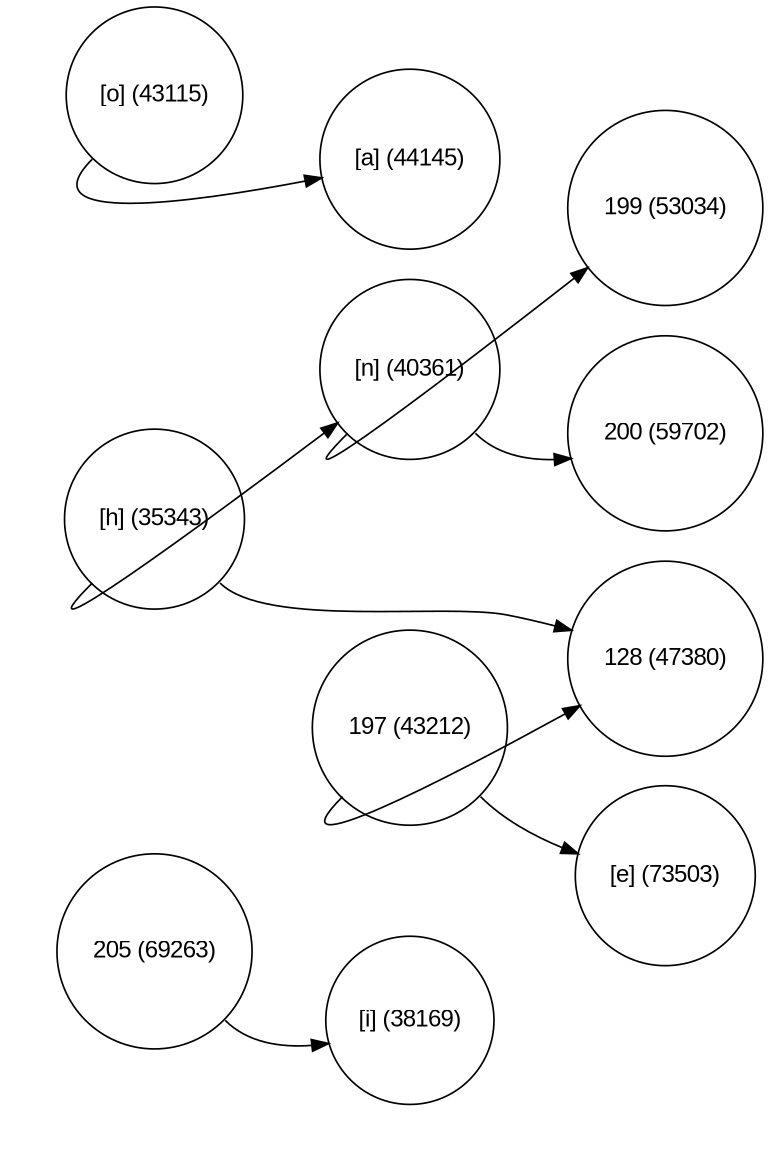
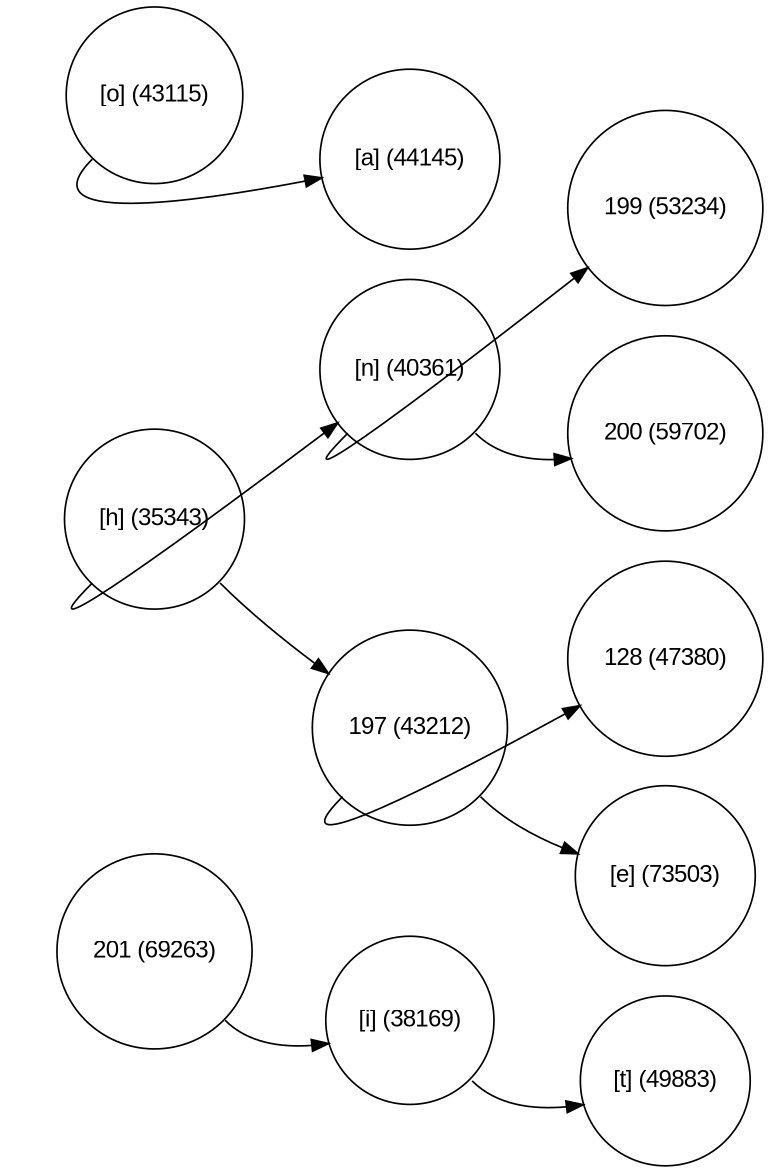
(665, 208) -> (665, 208)
(386, 611) -> (266, 625)
(155, 951) -> (155, 951)
none -> (665, 1081)
